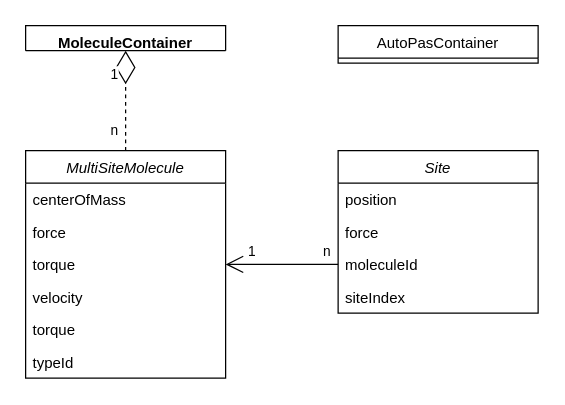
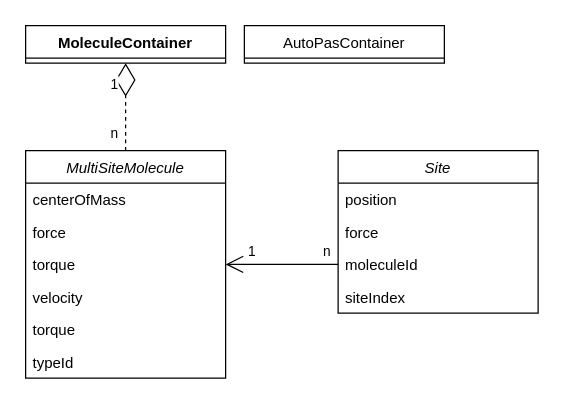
(126, 38) -> (126, 44)
(438, 44) -> (344, 44)
